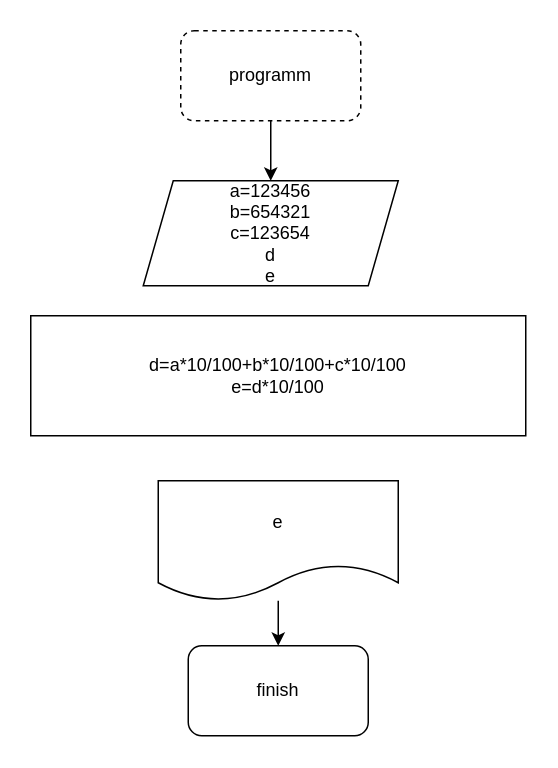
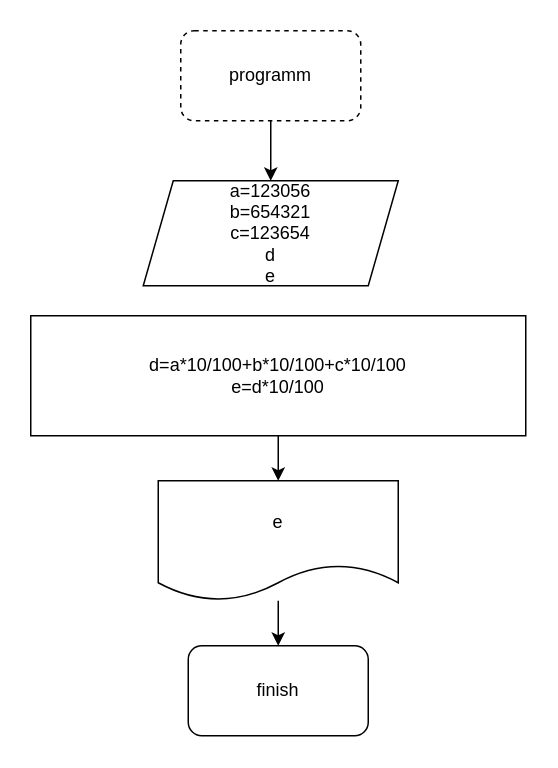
(271, 233) -> (271, 233)
none -> (278, 464)
